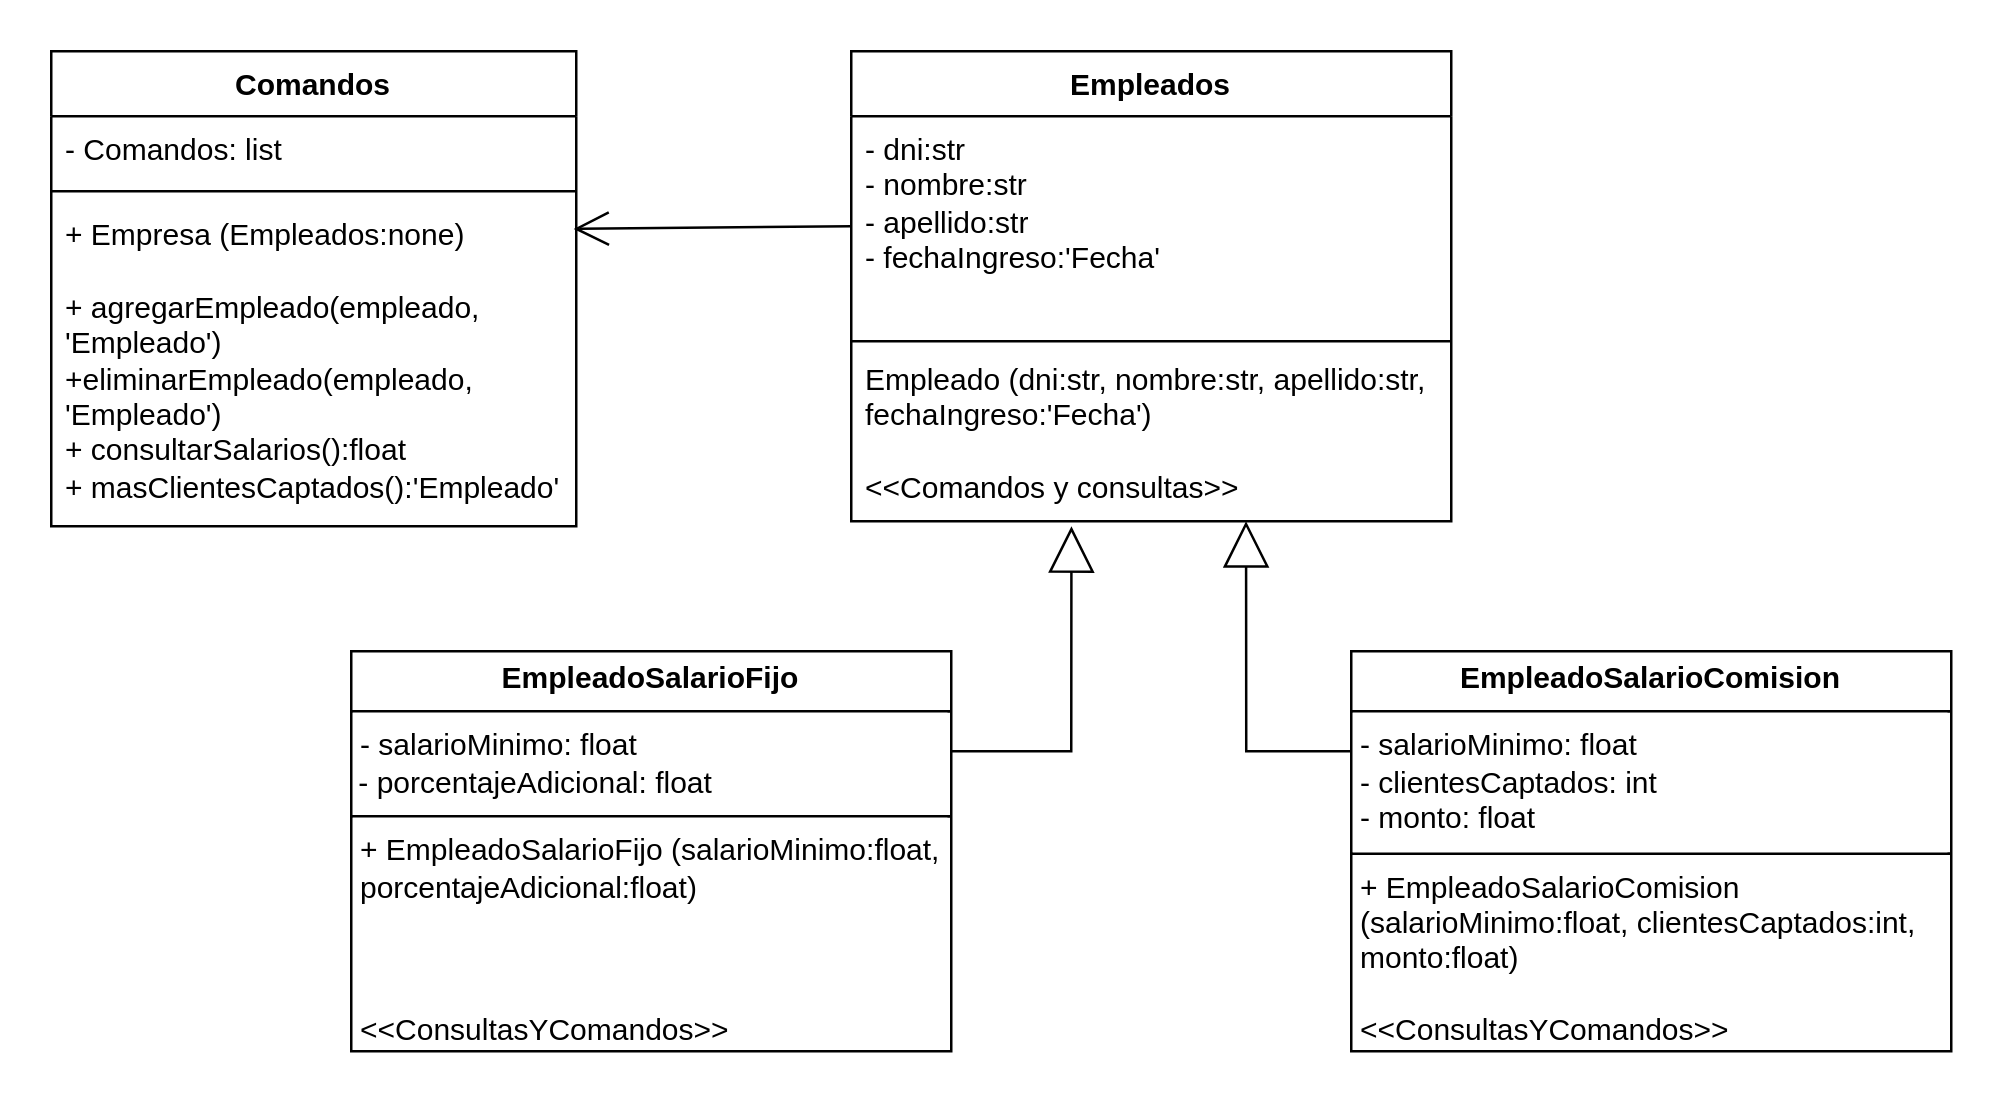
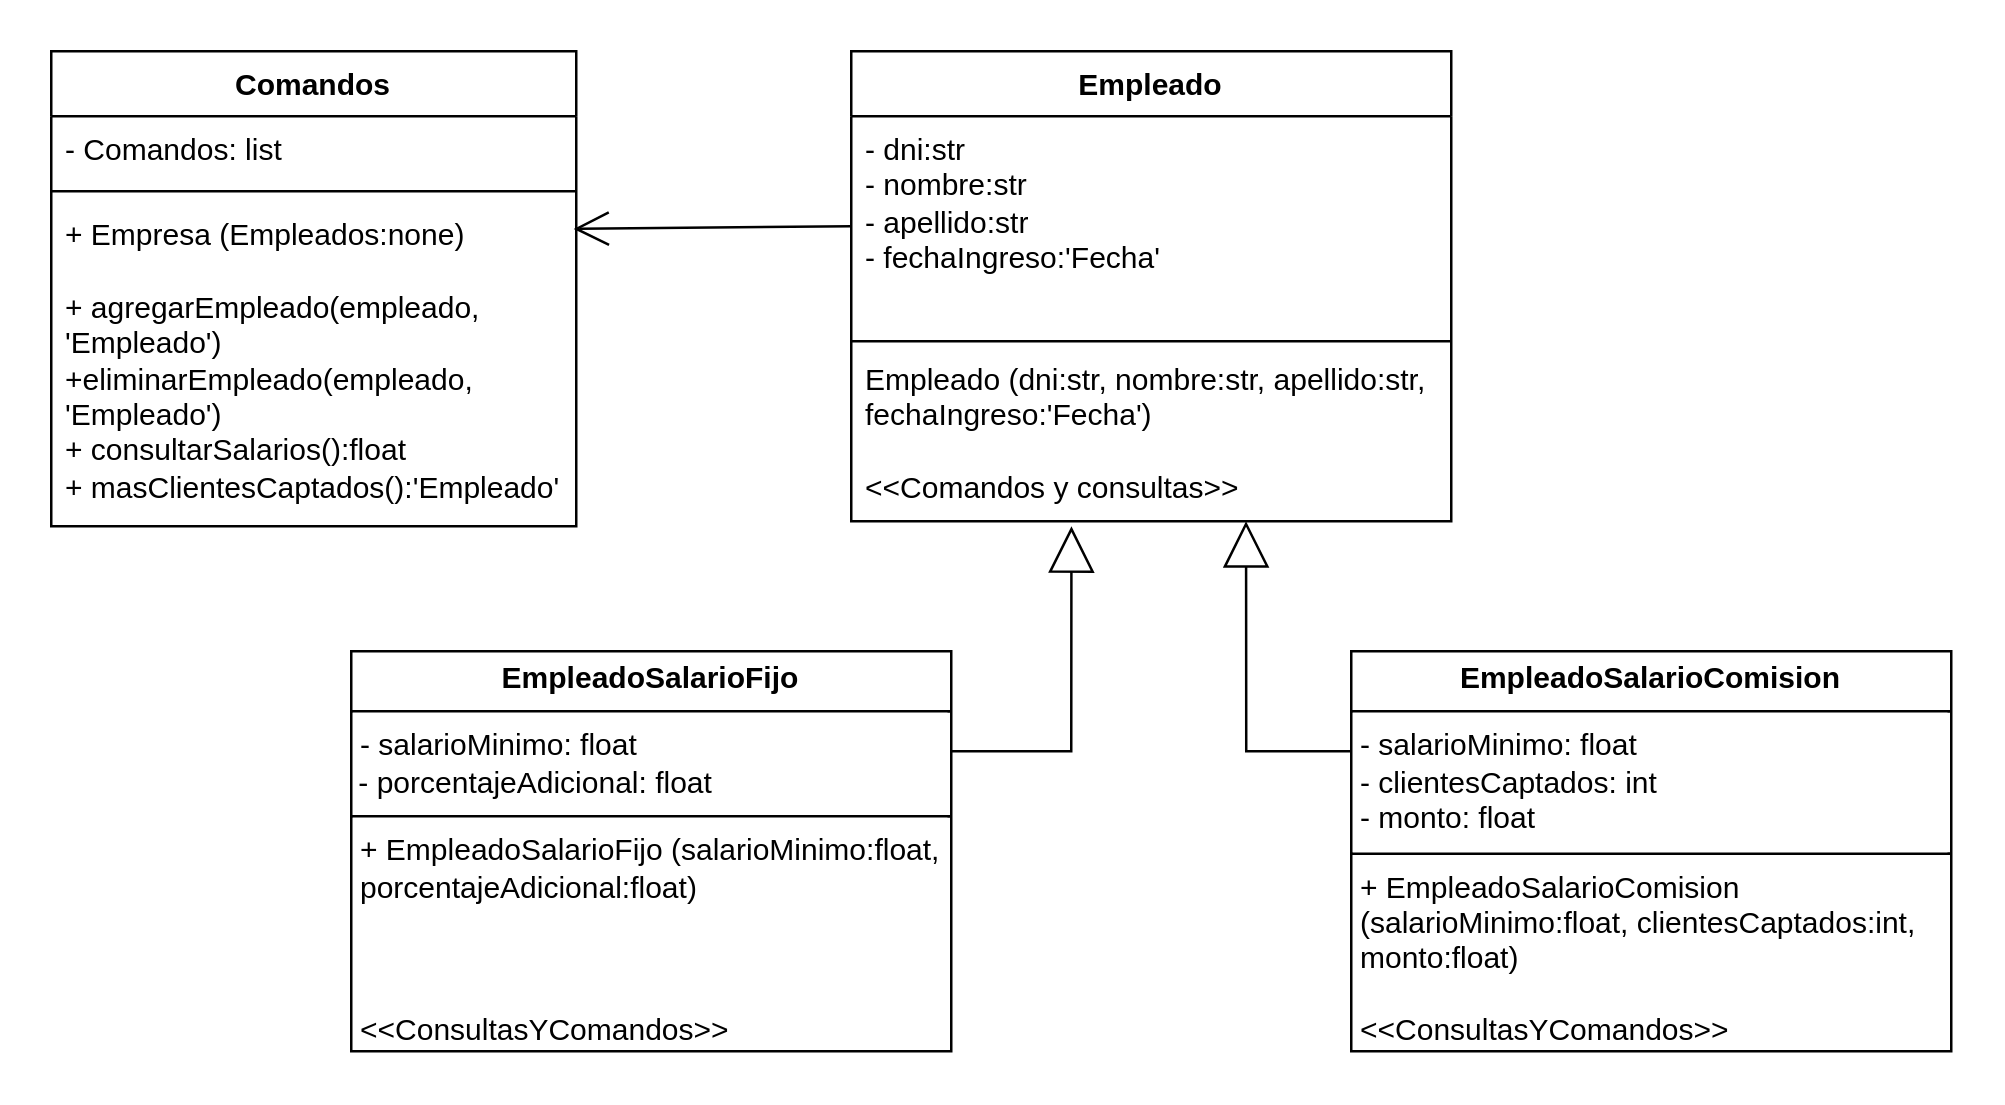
(1151, 87) -> (1151, 87)
